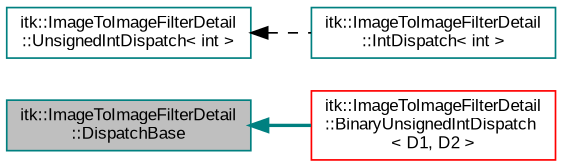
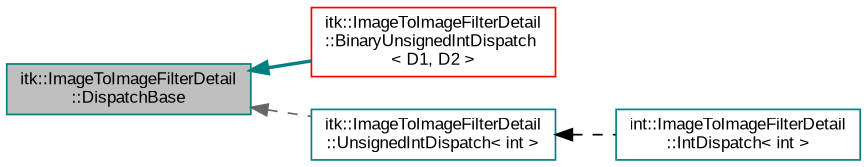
(433, 33) -> (738, 135)
none -> (289, 113)
